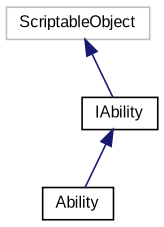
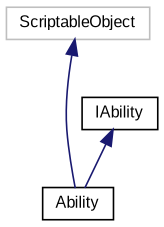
(103, 76) -> (66, 122)
